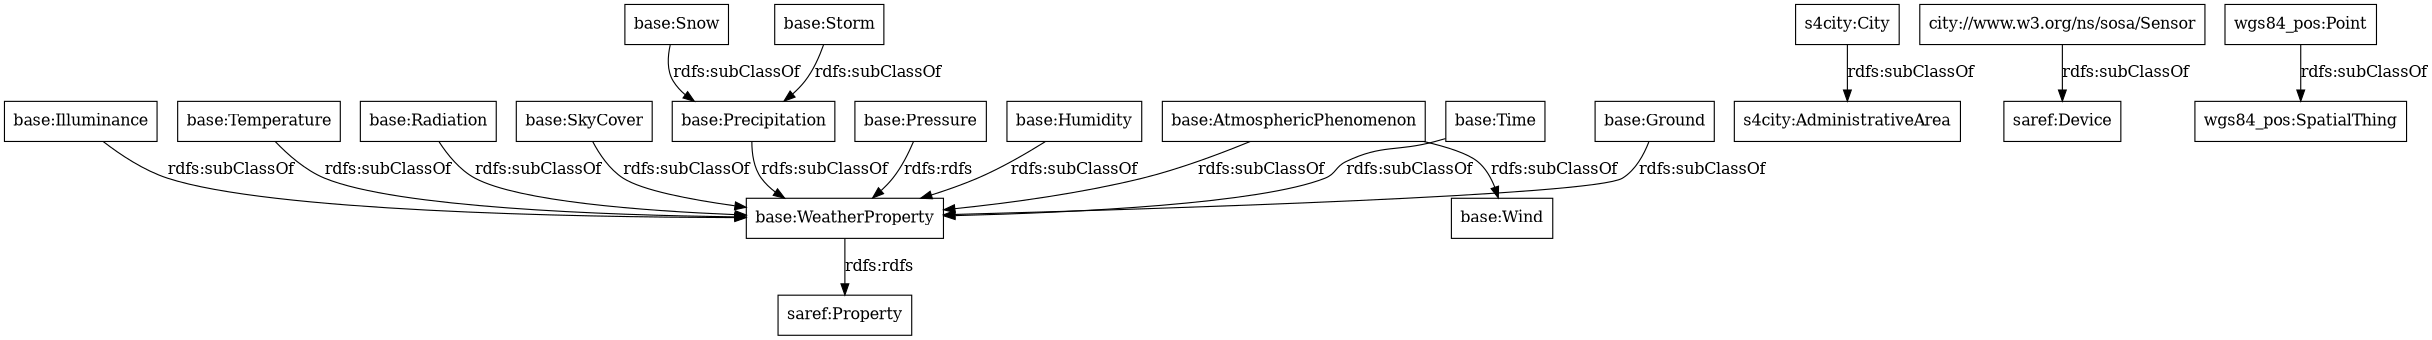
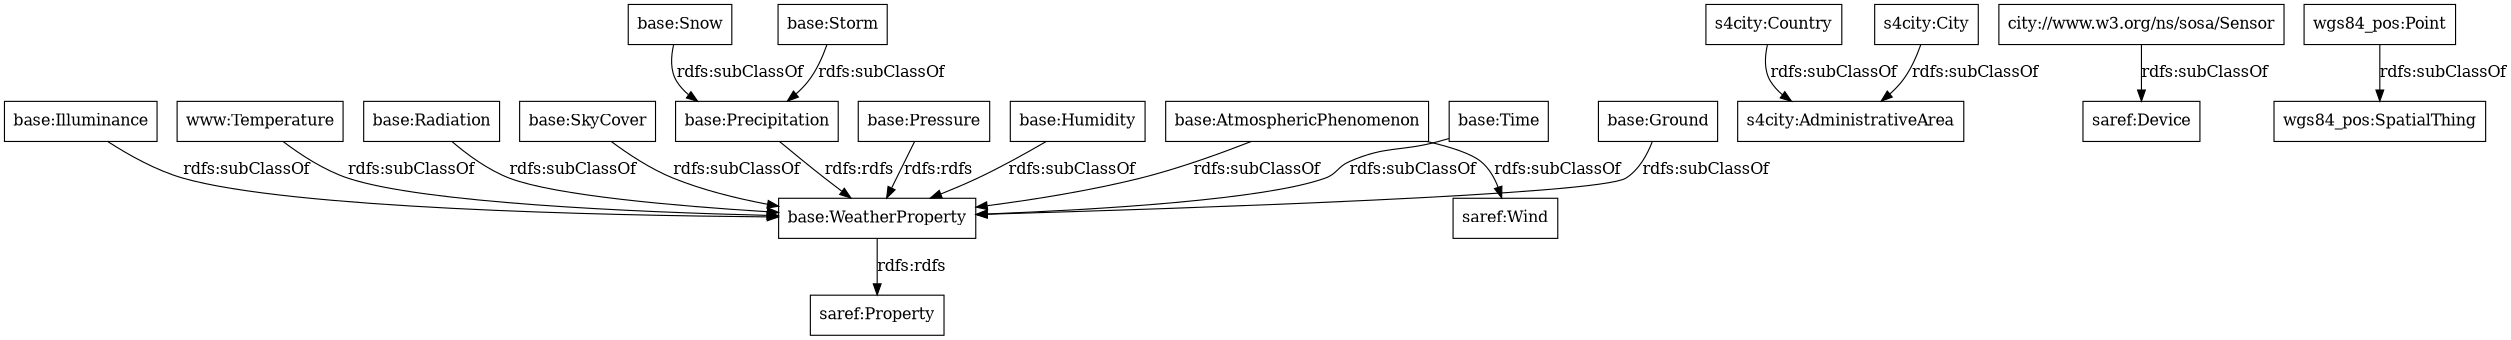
none -> (1774, 25)
(259, 121) -> (260, 121)
(825, 170) -> (859, 170)
(1502, 218) -> (1505, 218)
